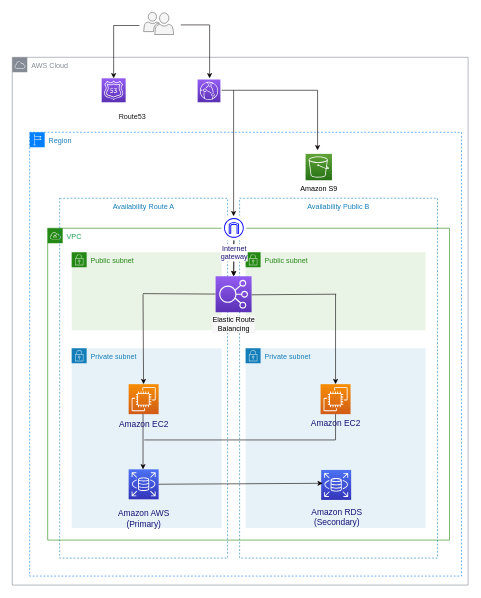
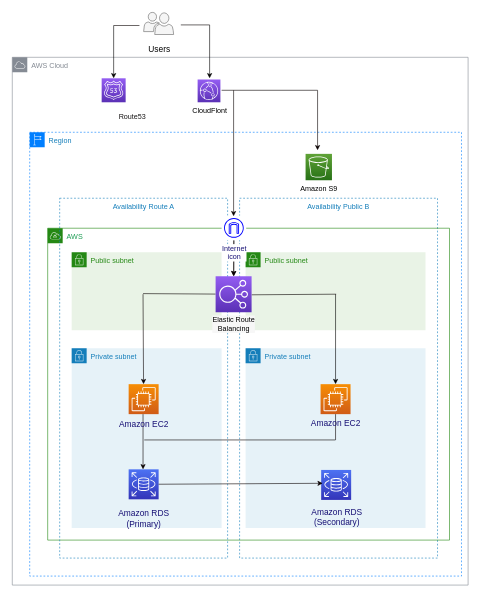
none -> (159, 49)
none -> (210, 111)
(73, 237) -> (73, 237)
(235, 253) -> (235, 253)
(144, 519) -> (144, 519)
